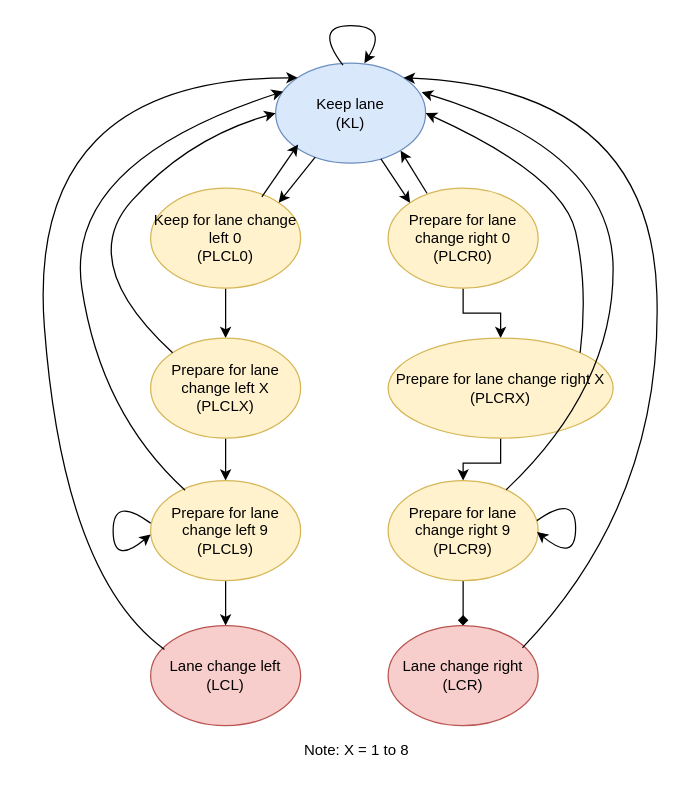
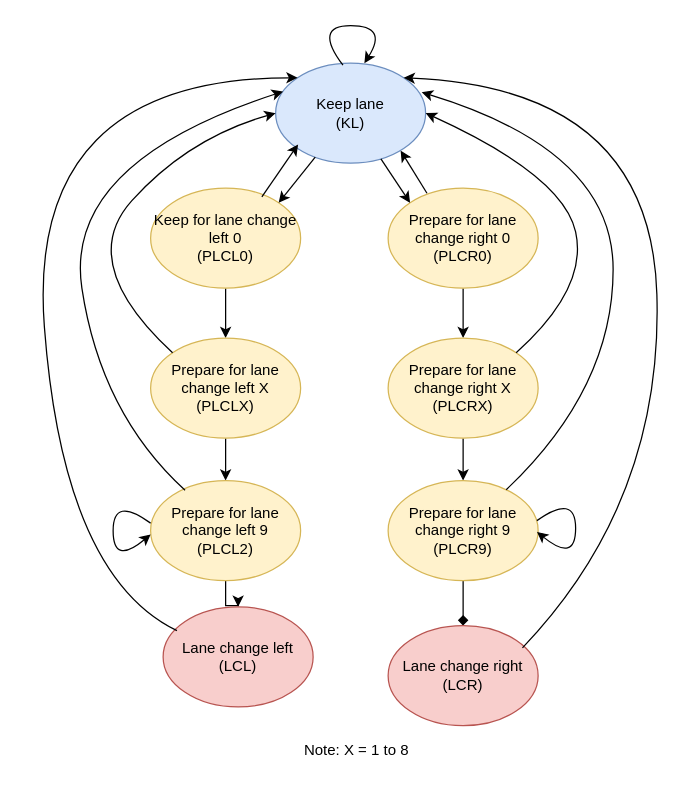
(501, 388) -> (463, 388)
(226, 531) -> (226, 531)
(226, 676) -> (238, 657)
